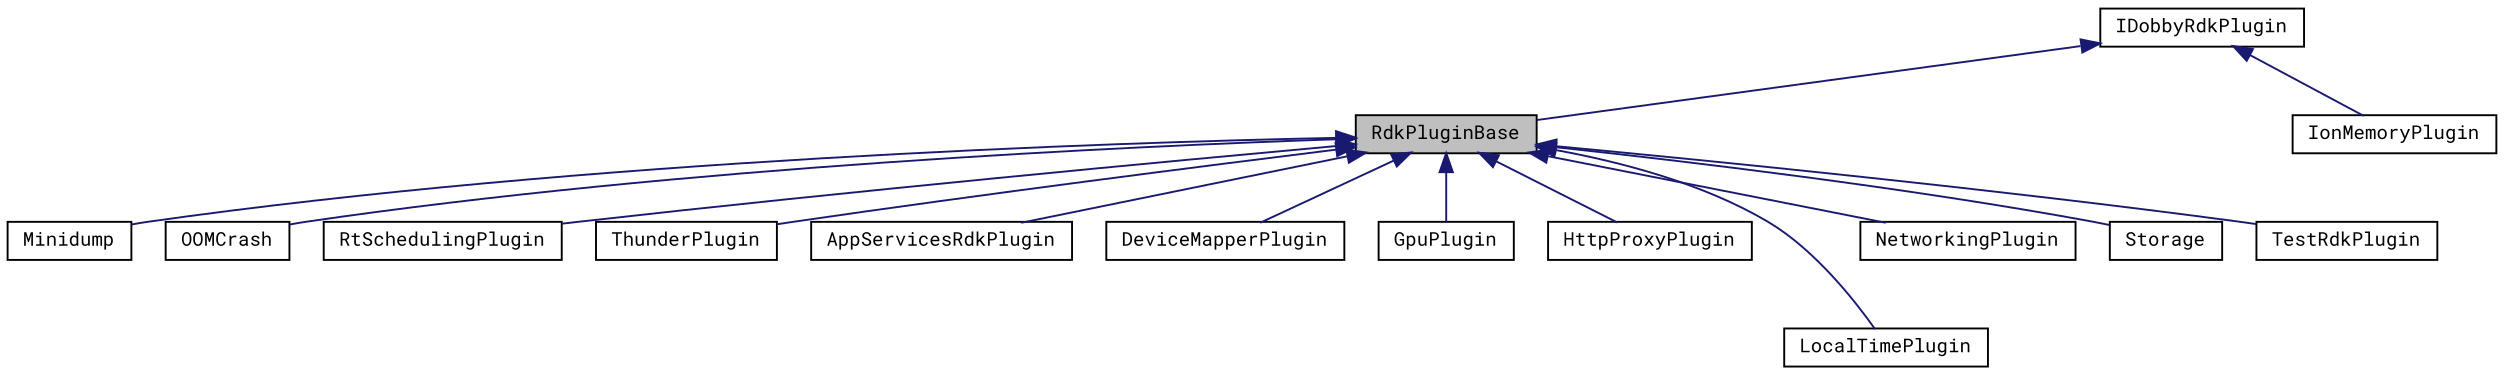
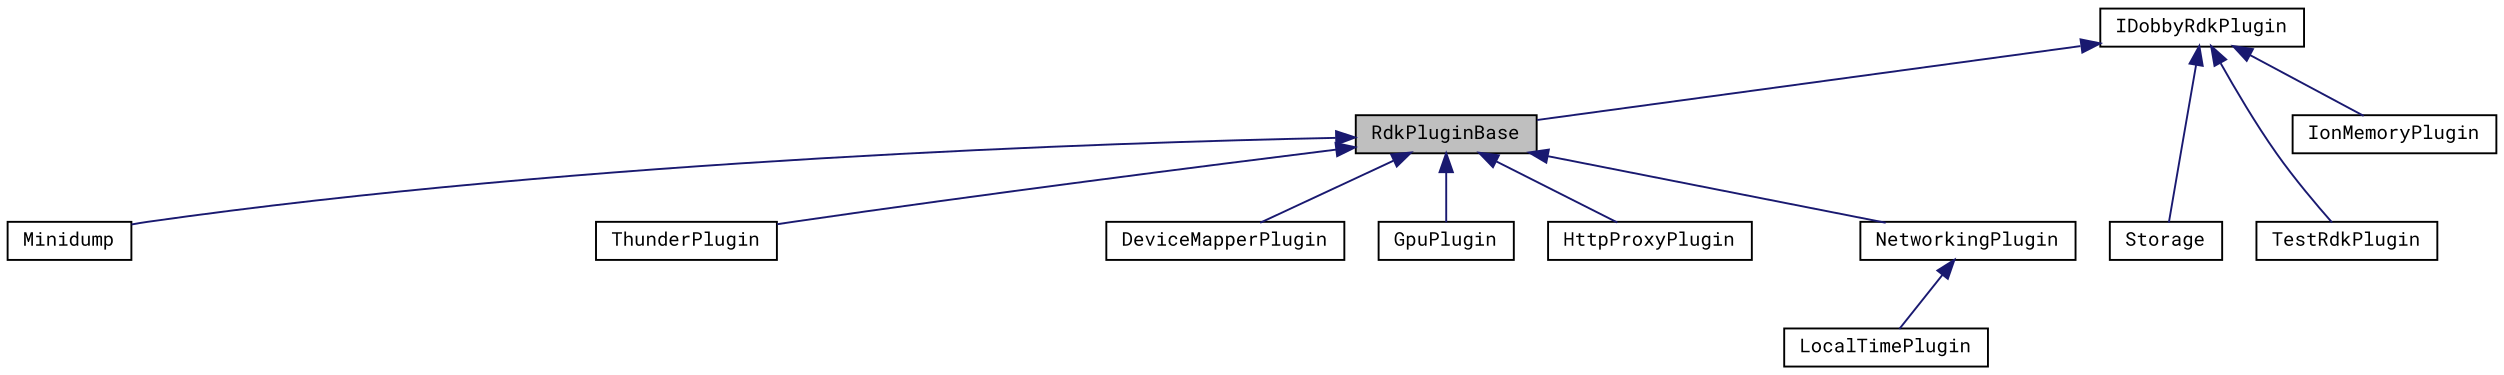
(1959, 188) -> (2272, 146)
(1958, 199) -> (2182, 144)
(1736, 205) -> (1921, 302)
(228, 241) -> none
(443, 241) -> none
(942, 241) -> none
